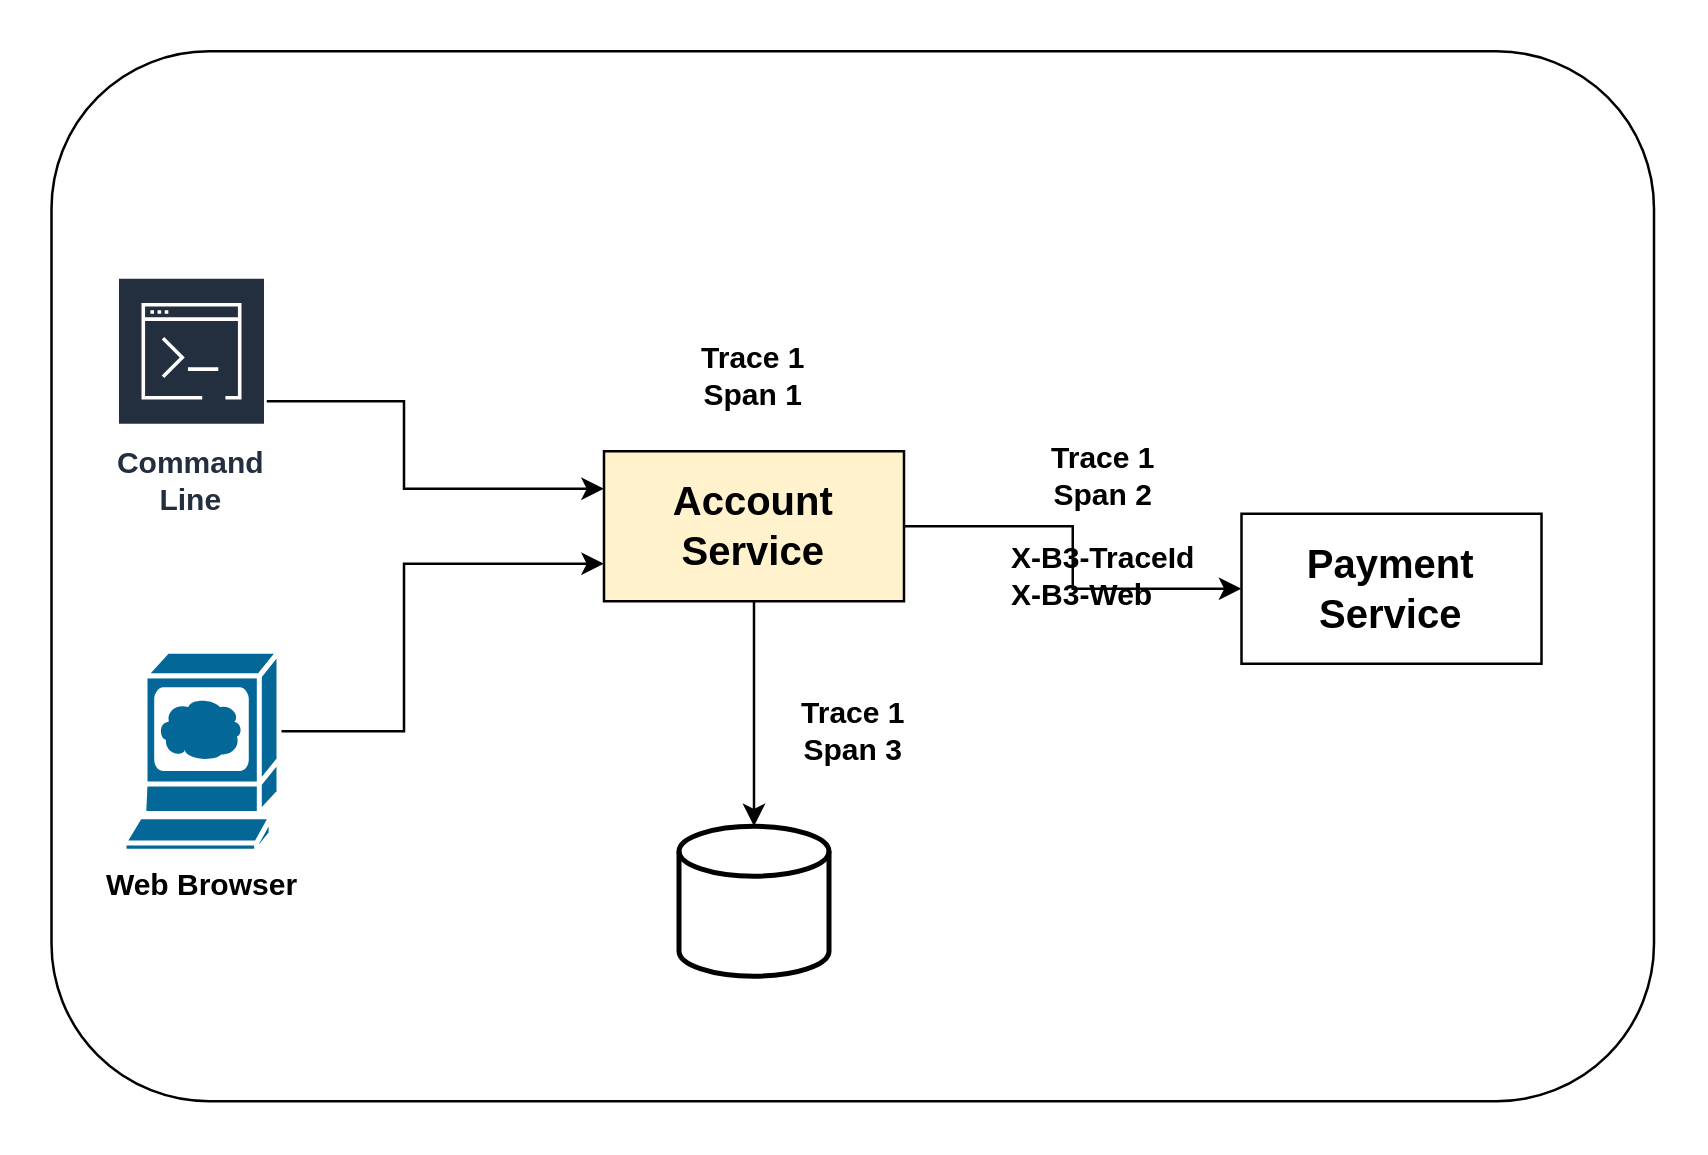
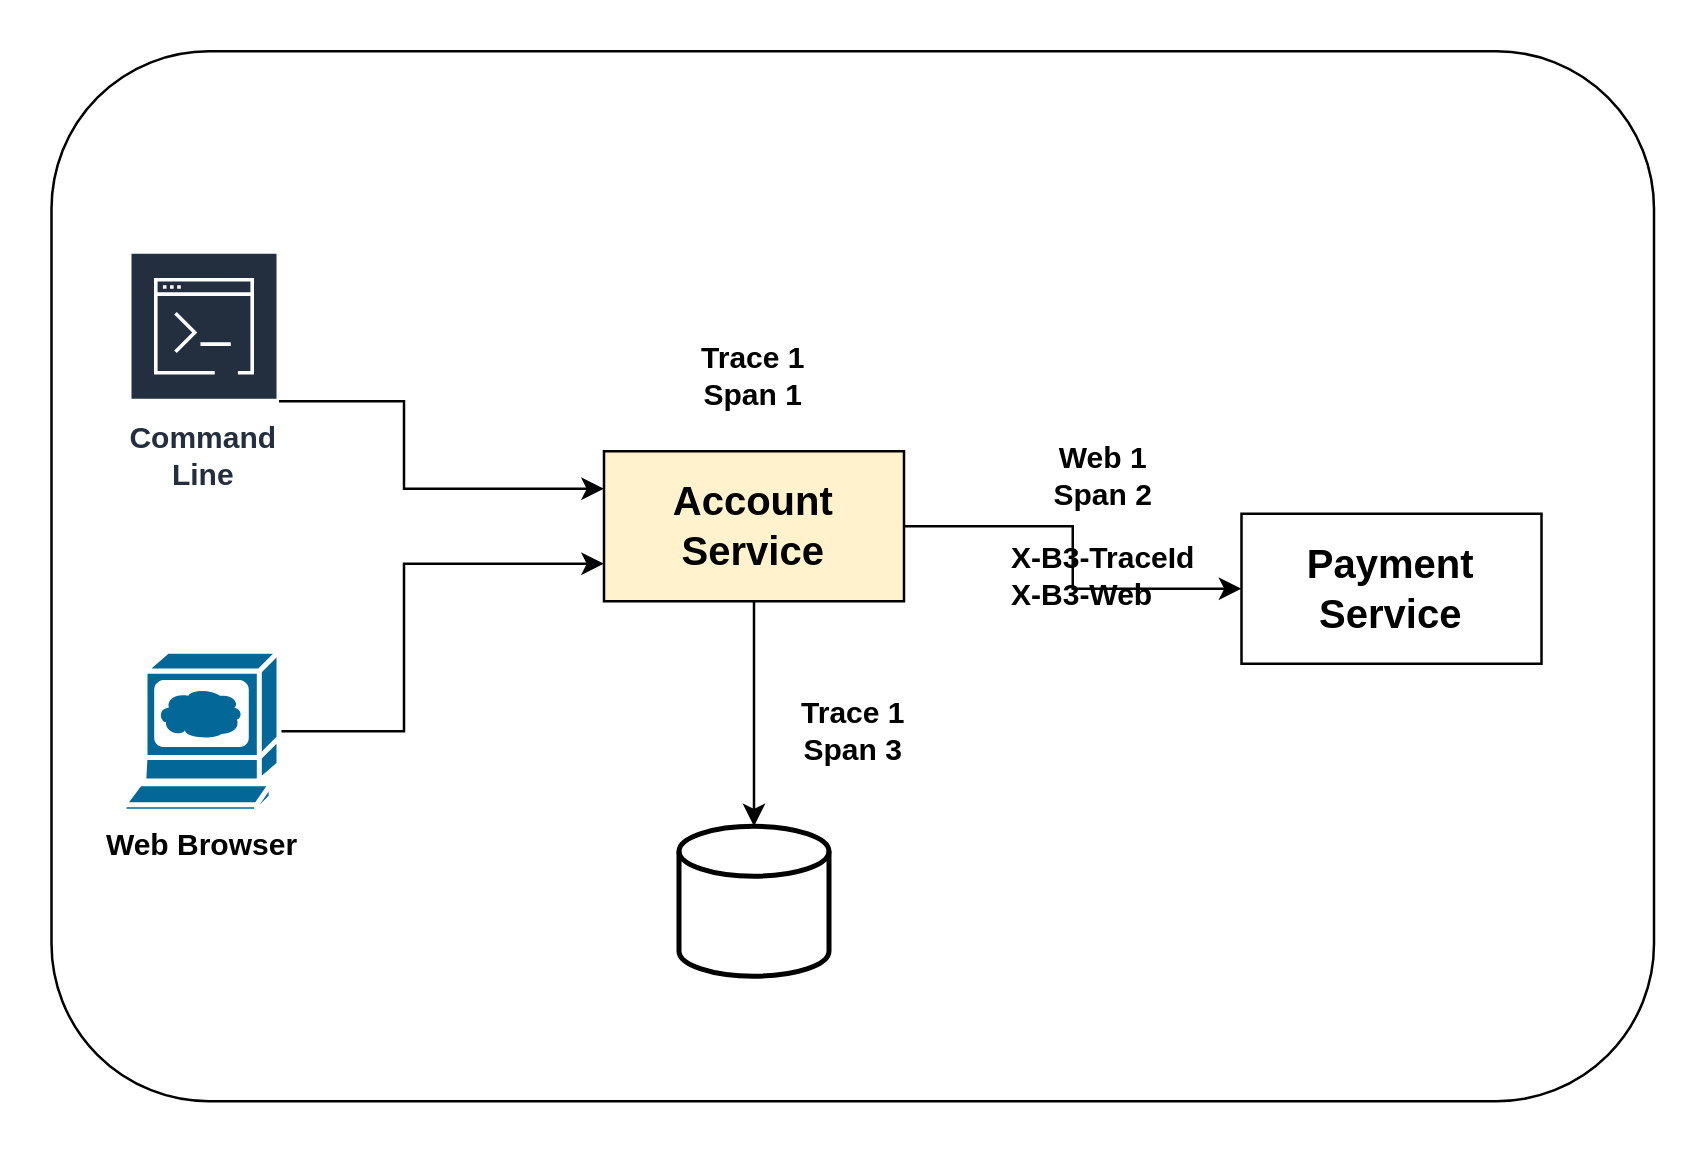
(191, 401) -> (204, 376)
(1104, 476) -> (1104, 476)
(201, 751) -> (201, 731)
